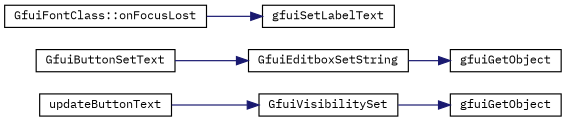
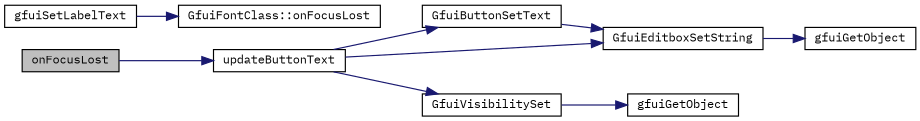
(229, 16) -> (151, 16)
none -> (380, 40)
none -> (468, 50)
none -> (71, 61)
